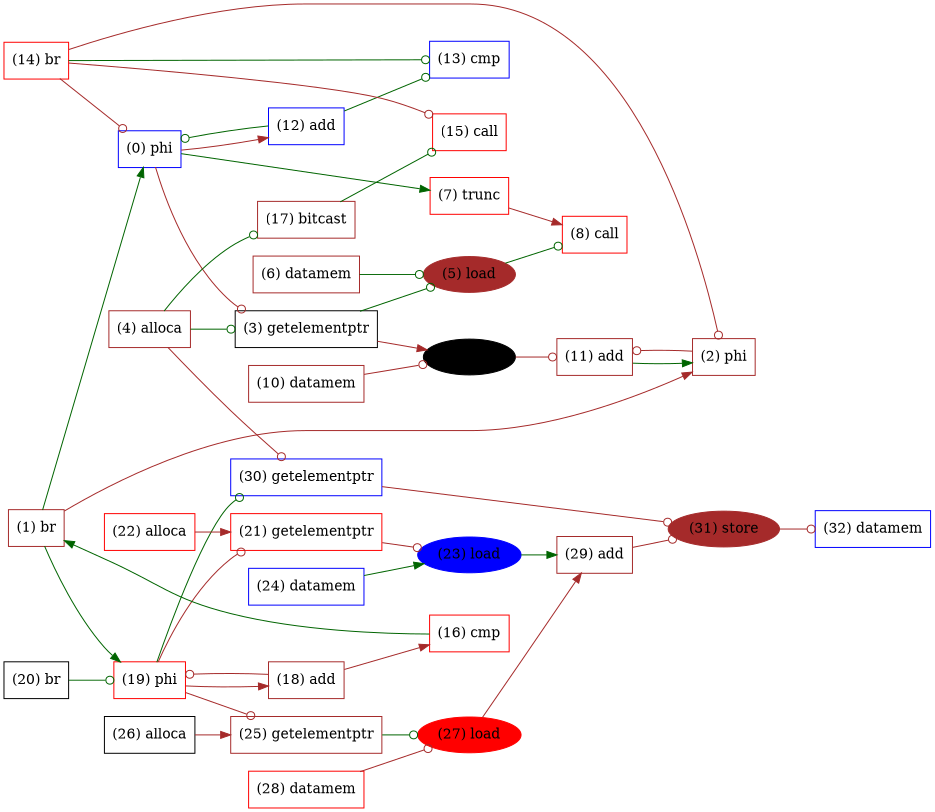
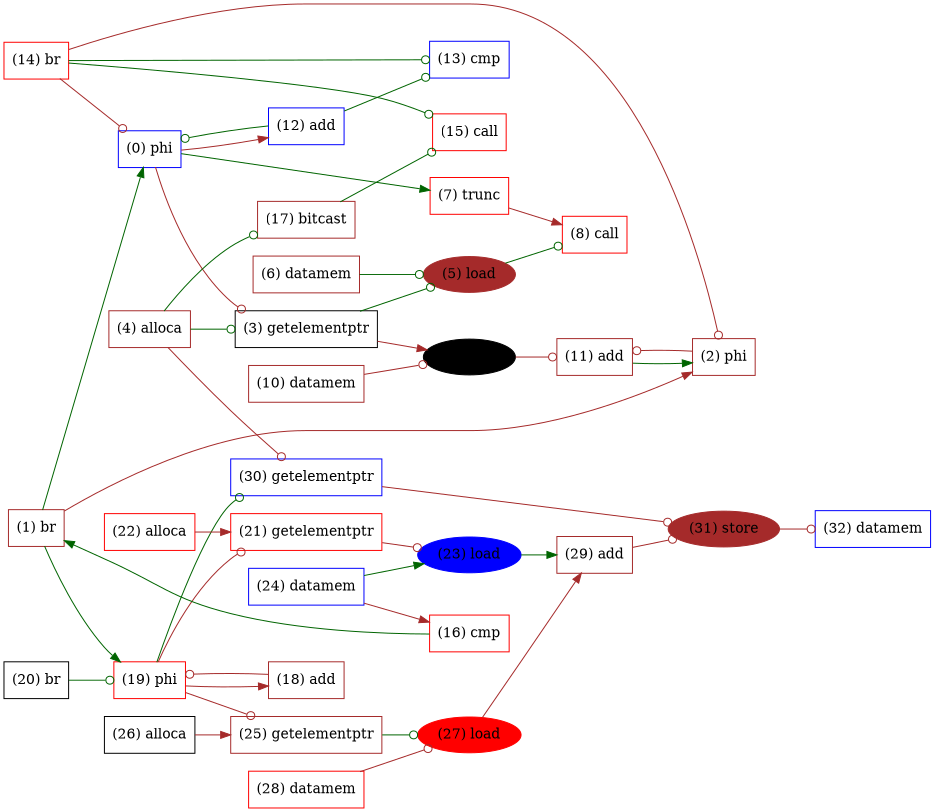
(248, 79) -> (248, 79)
(382, 659) -> (392, 611)
